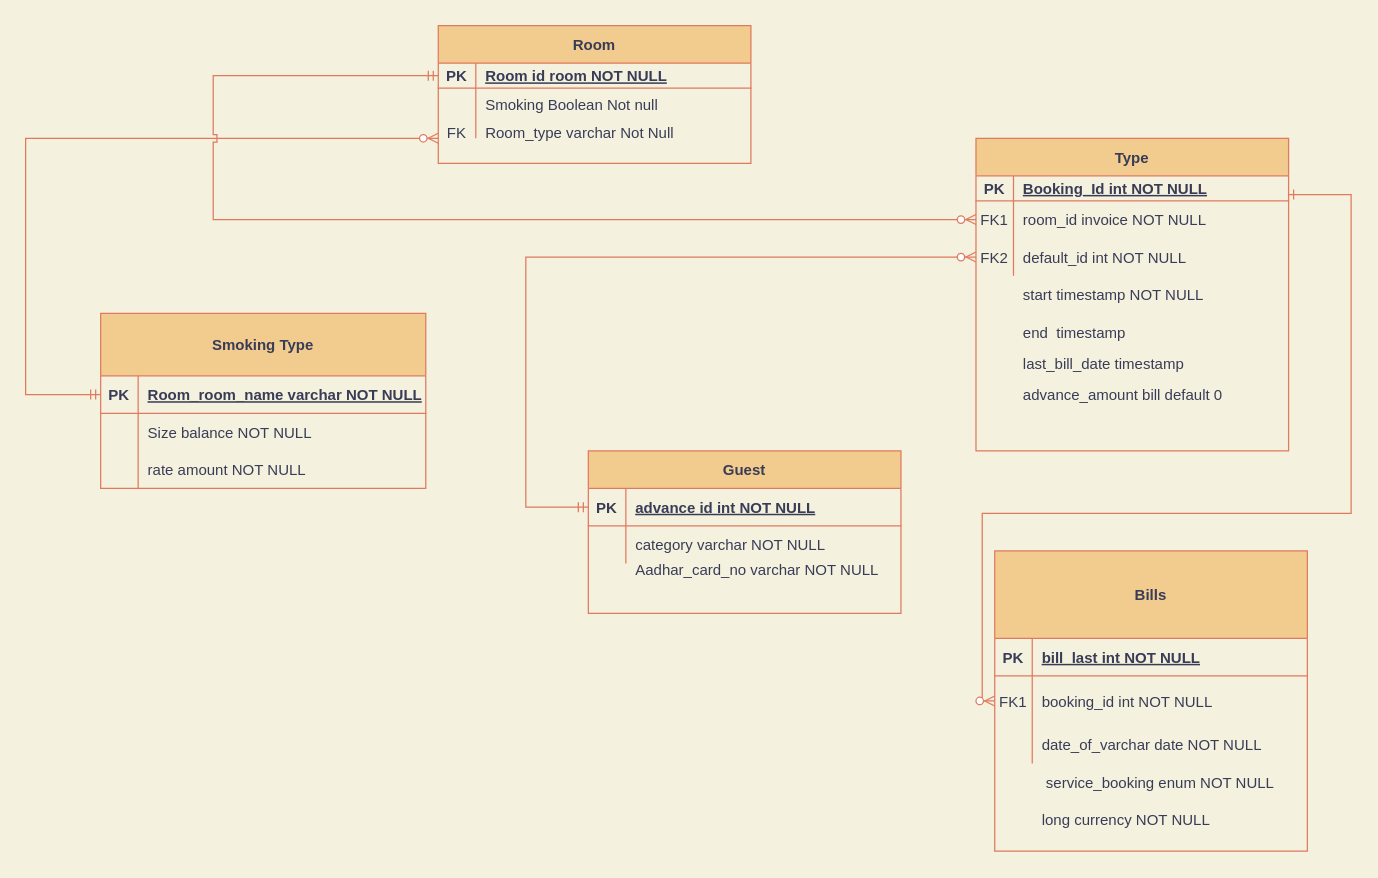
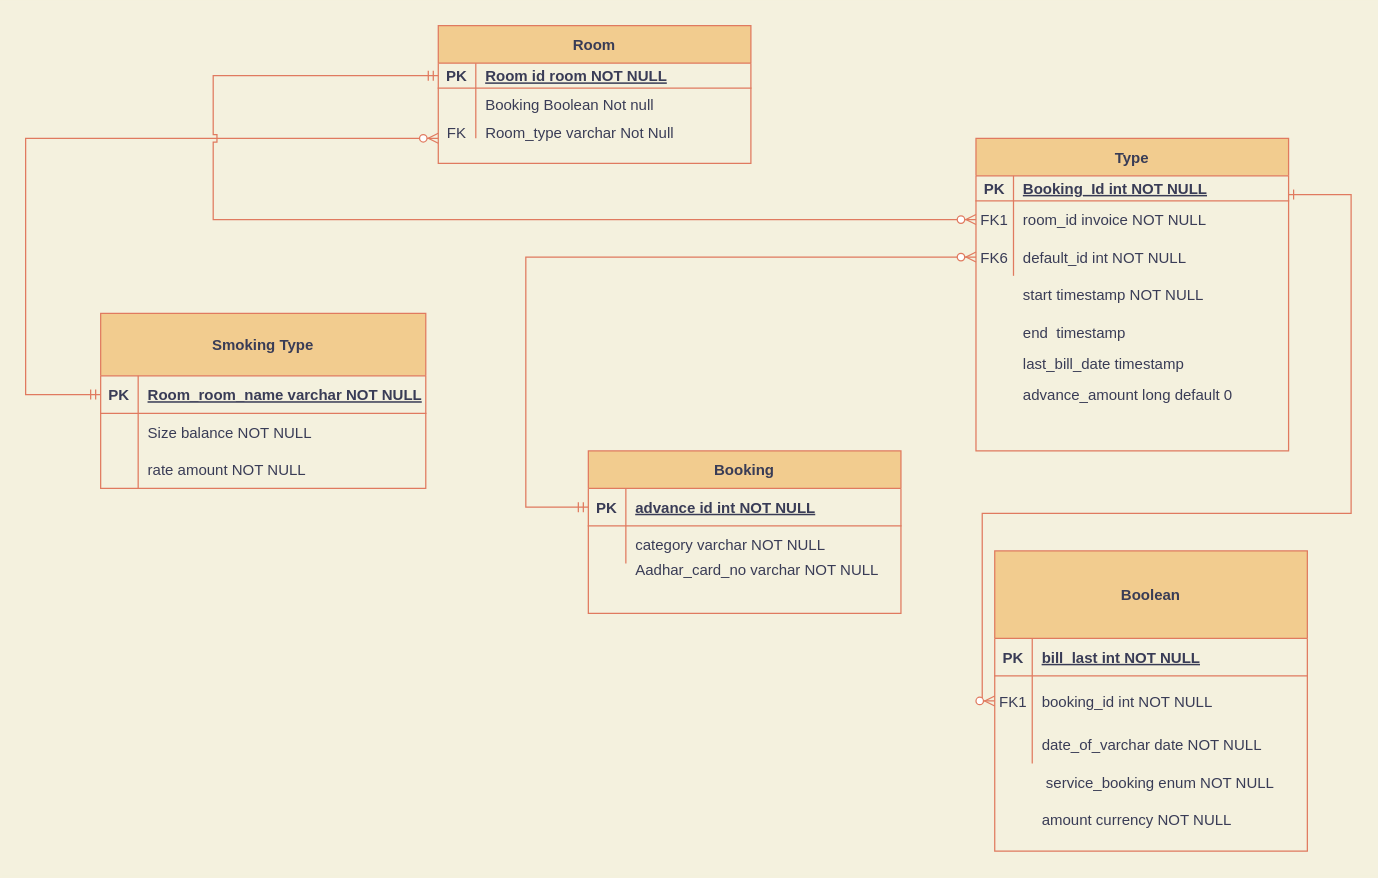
(572, 105) -> (572, 105)
(994, 258) -> (994, 258)
(1131, 395) -> (1135, 395)
(744, 470) -> (744, 470)
(1150, 595) -> (1150, 595)
(1126, 820) -> (1136, 820)
